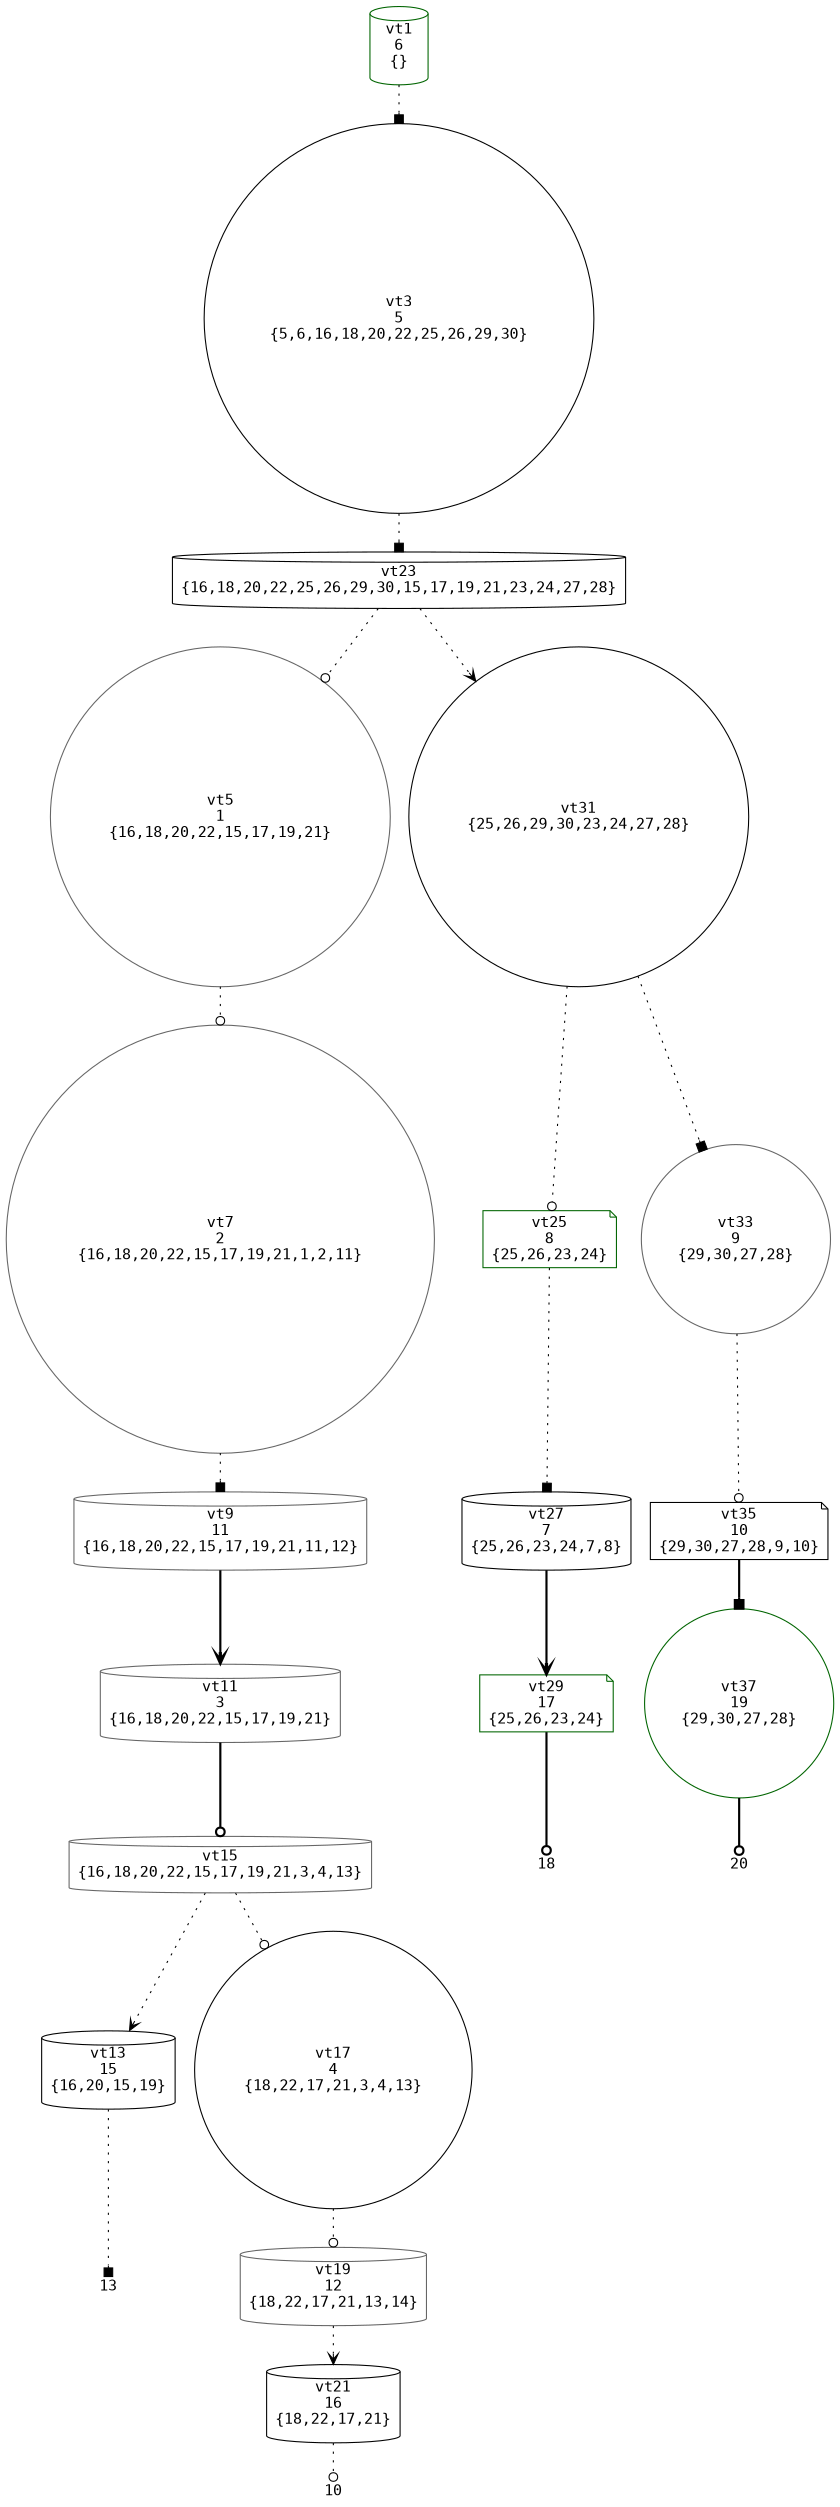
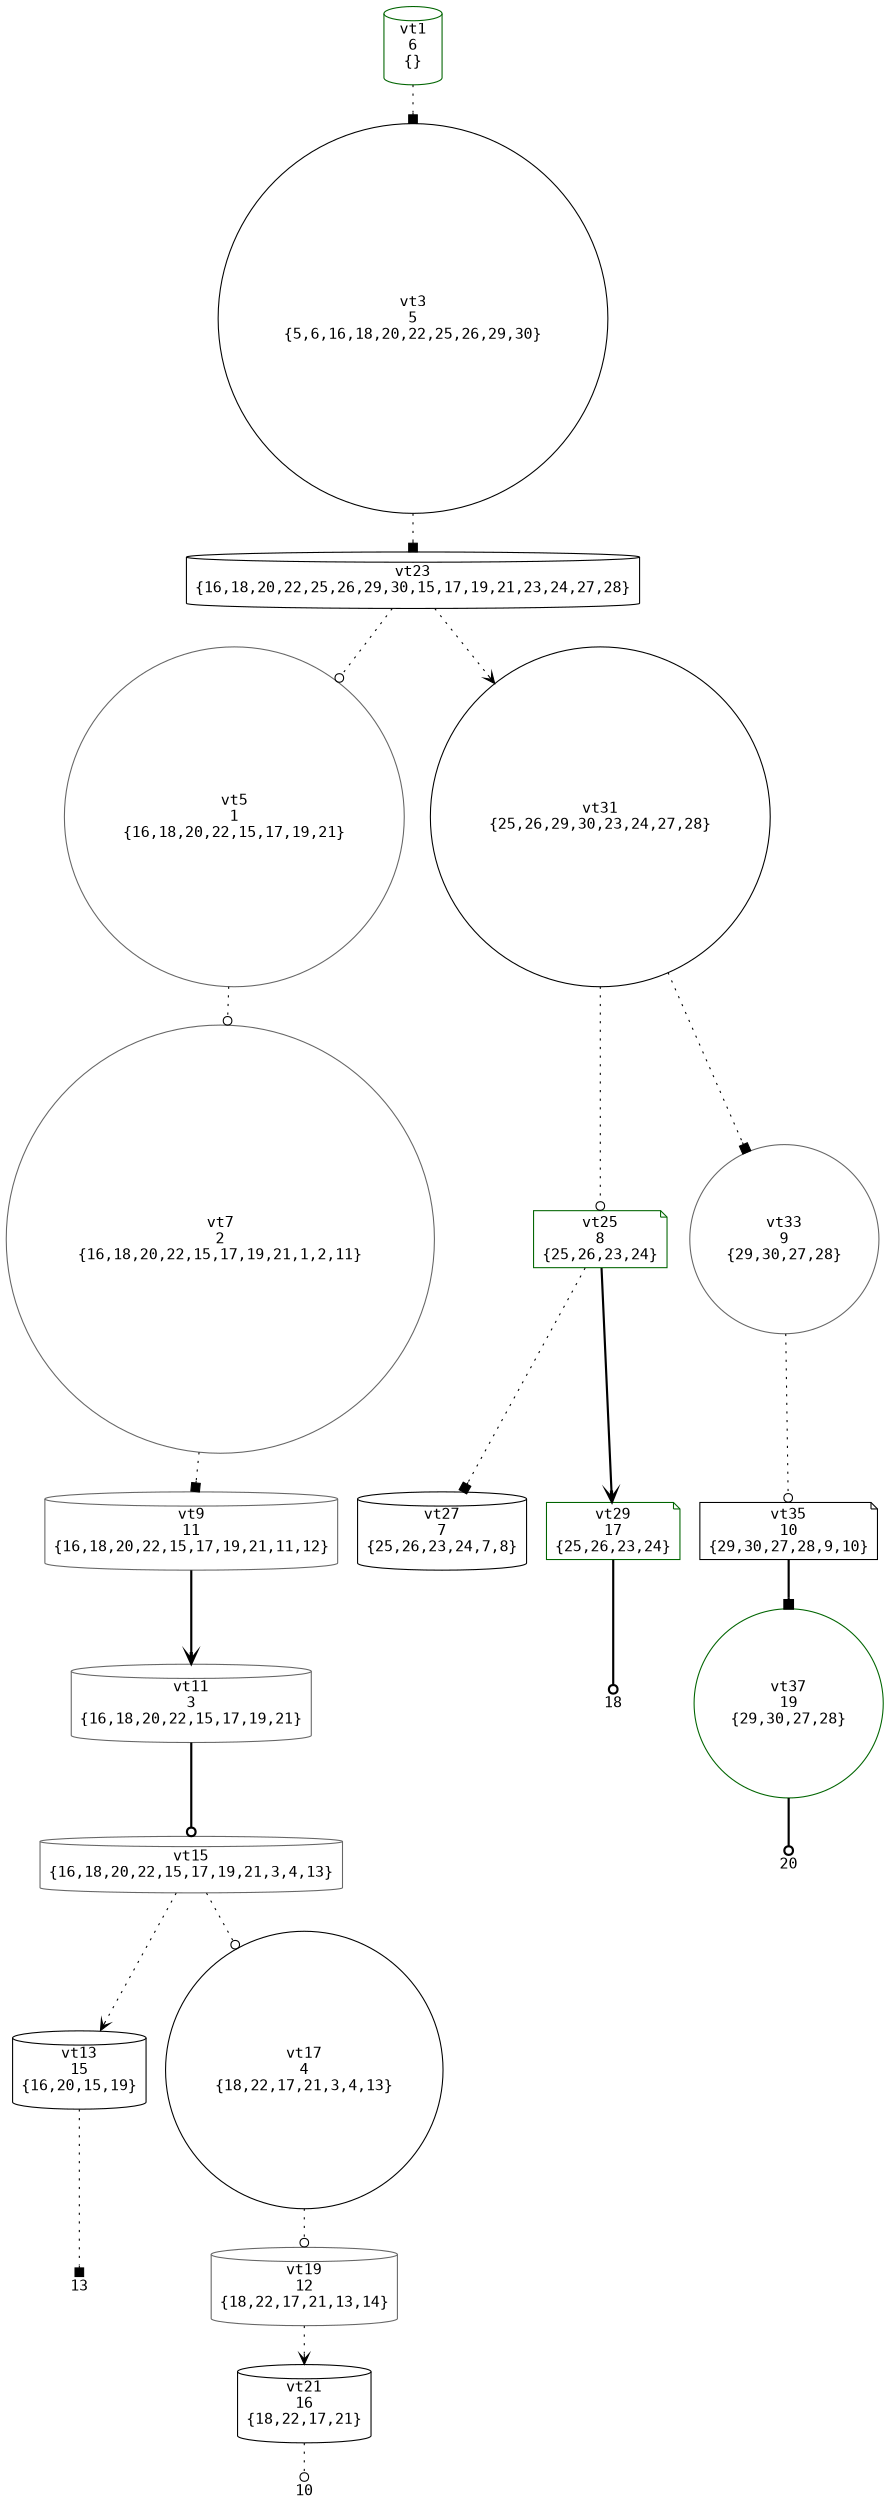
(546, 1617) -> (607, 1380)
